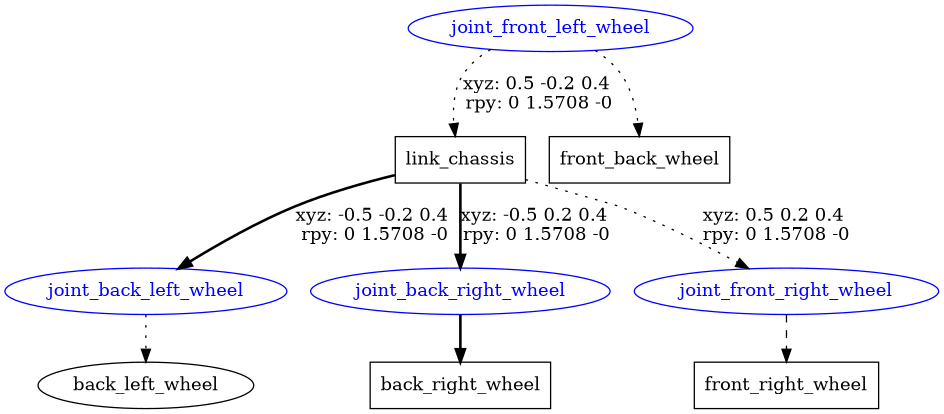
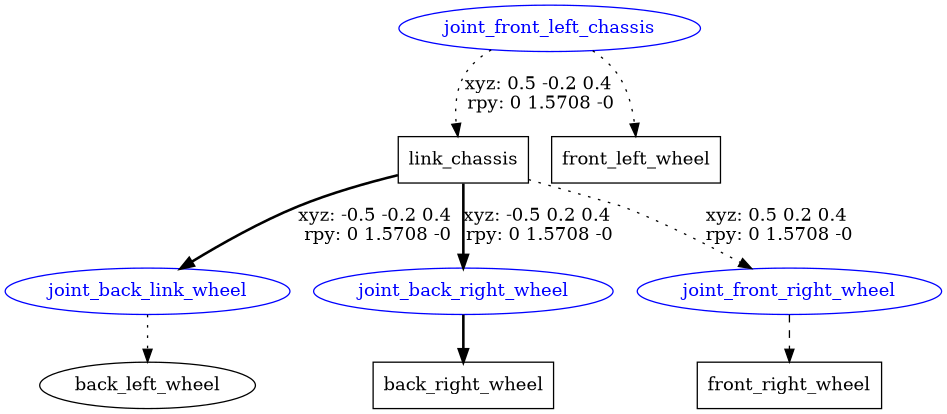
(551, 28) -> (550, 28)
(640, 160) -> (636, 160)
(146, 291) -> (148, 291)
